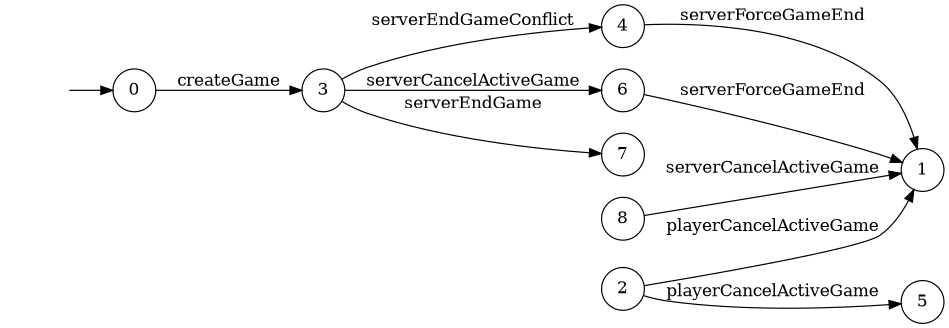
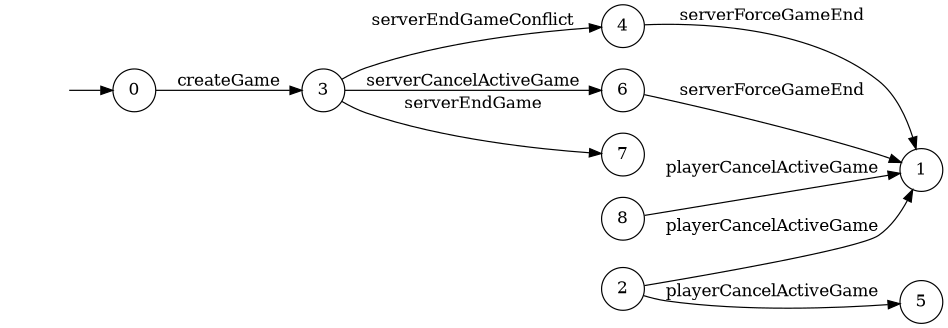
(773, 168) -> (772, 168)
